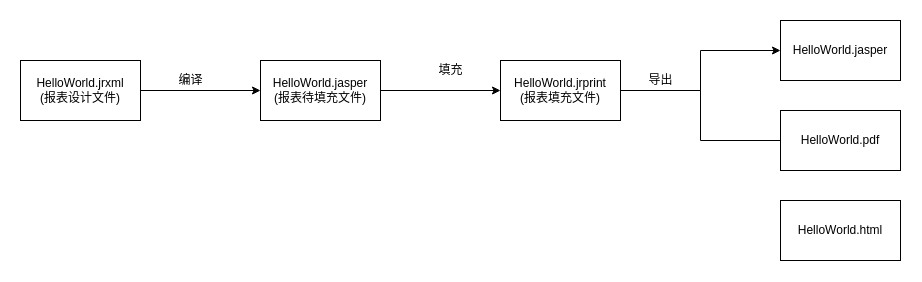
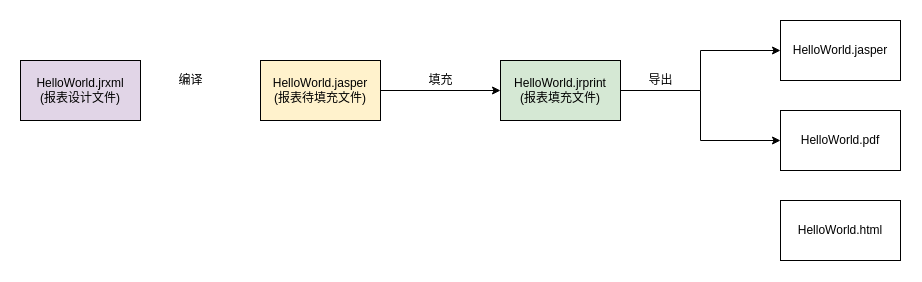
(451, 71) -> (441, 81)
(81, 91) -> (81, 91)
(197, 91) -> none
(321, 91) -> (321, 91)
(561, 91) -> (561, 91)
(775, 141) -> (772, 141)
